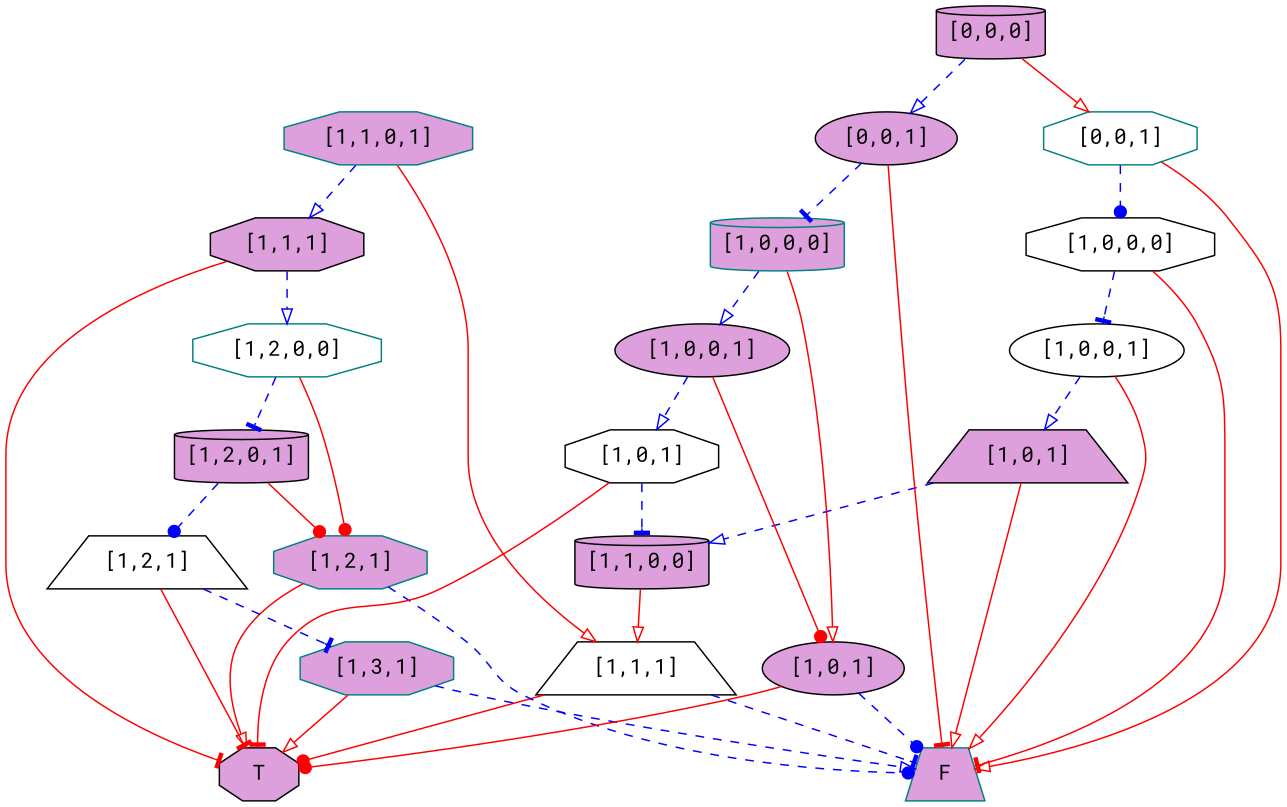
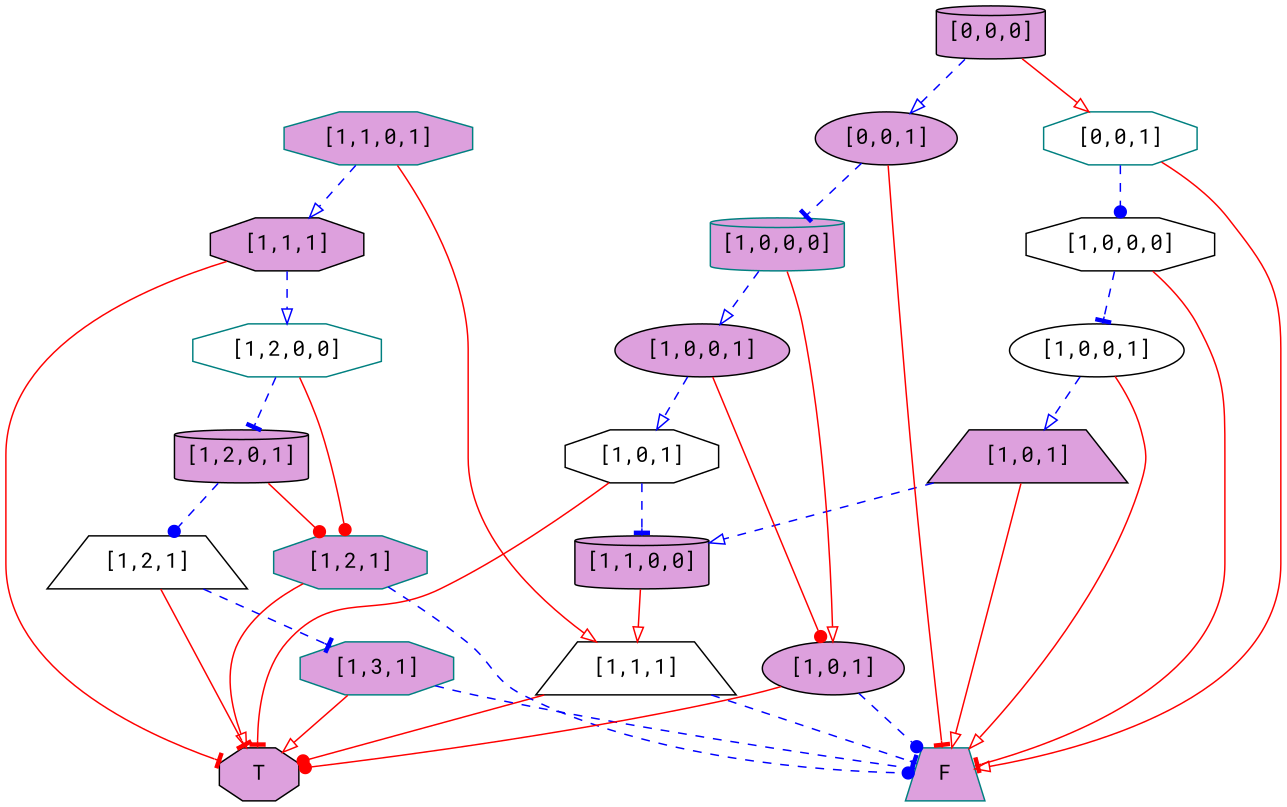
(667, 731) -> (667, 731)
